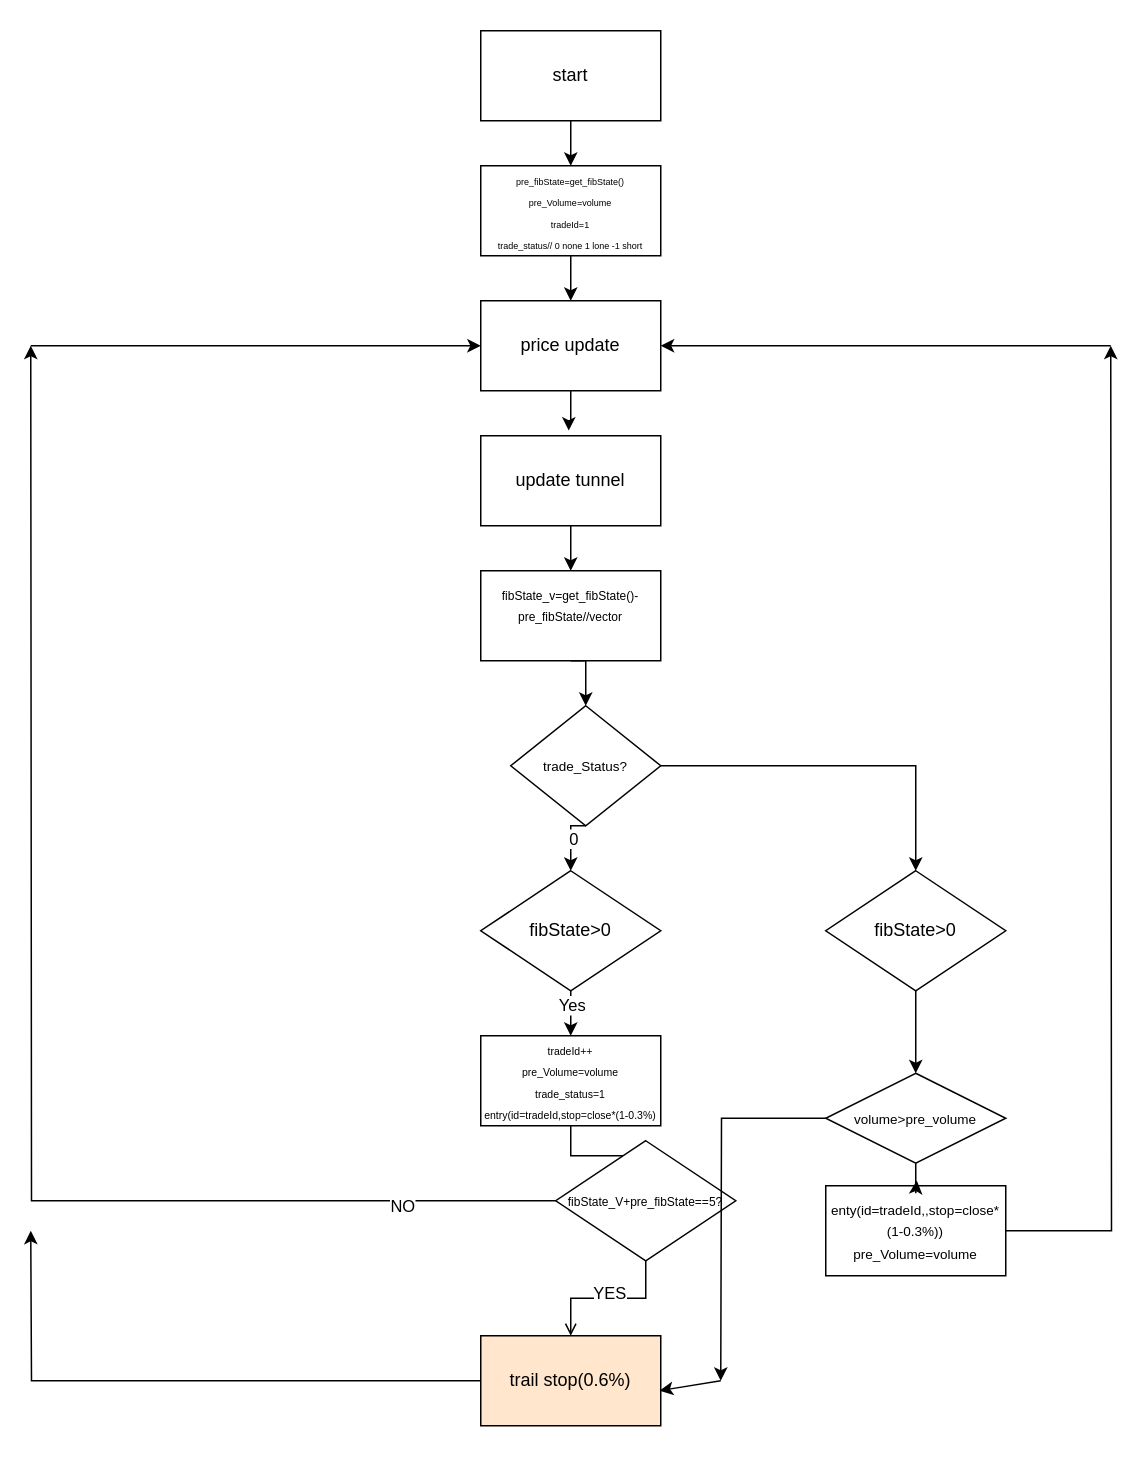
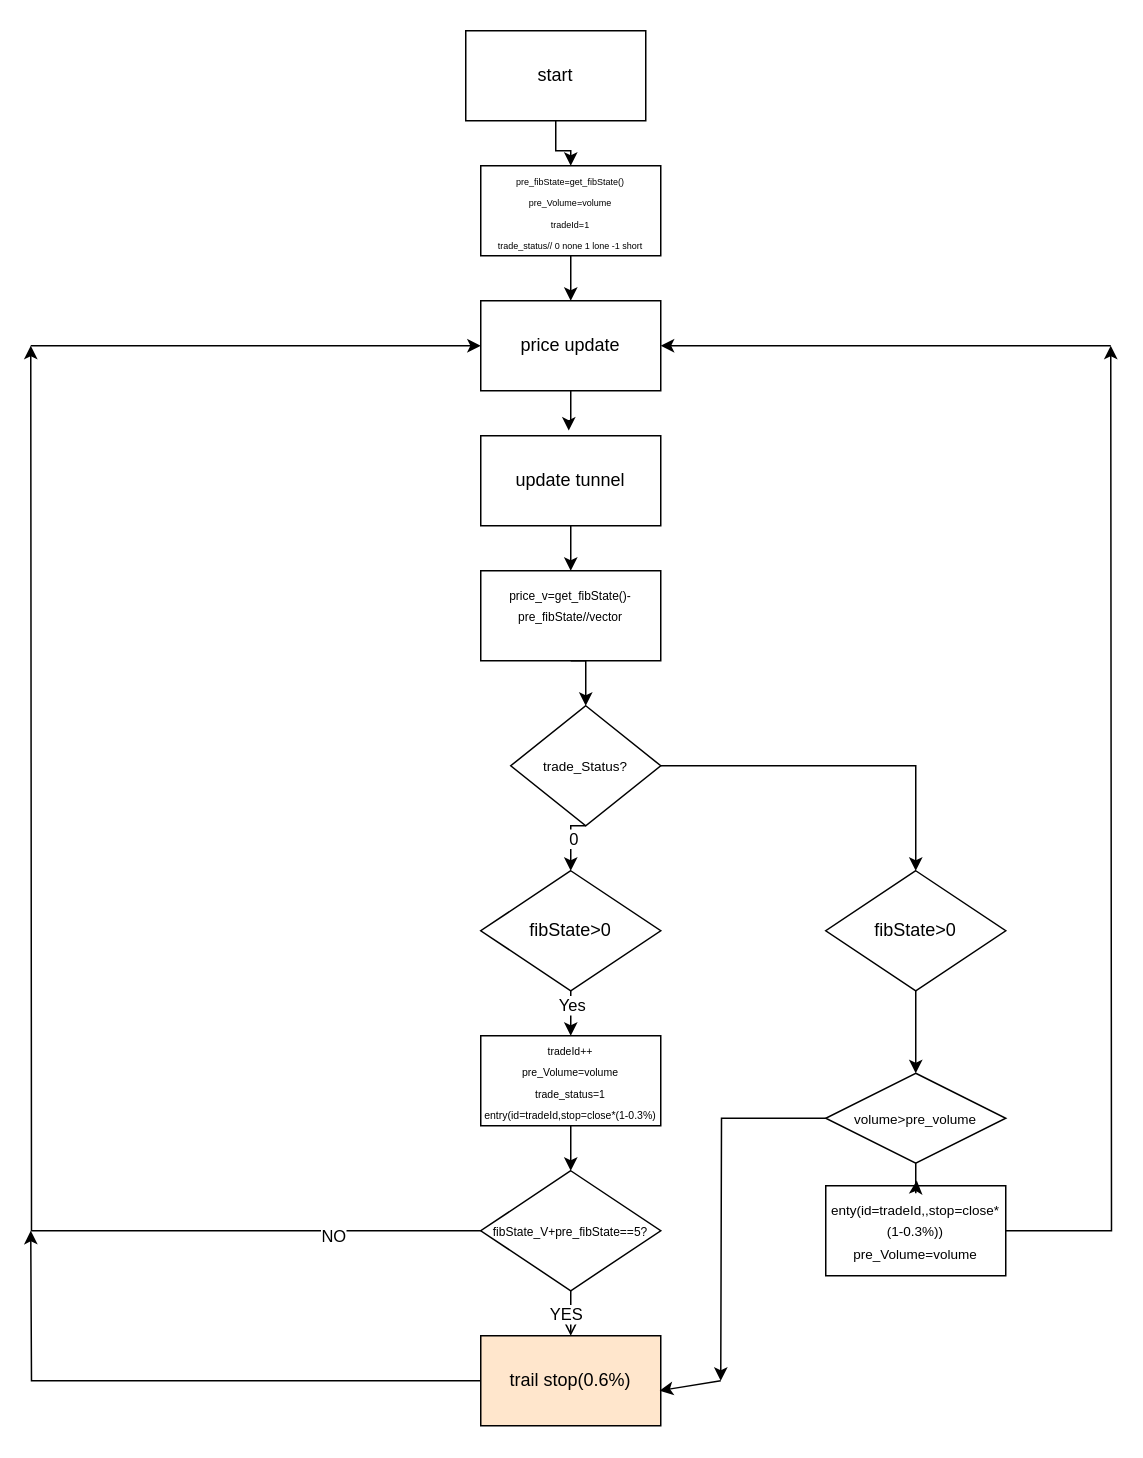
(571, 76) -> (556, 76)
(571, 616) -> (571, 616)
(646, 1201) -> (571, 1231)
